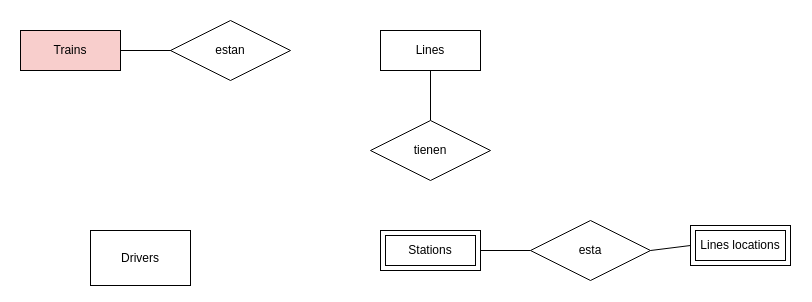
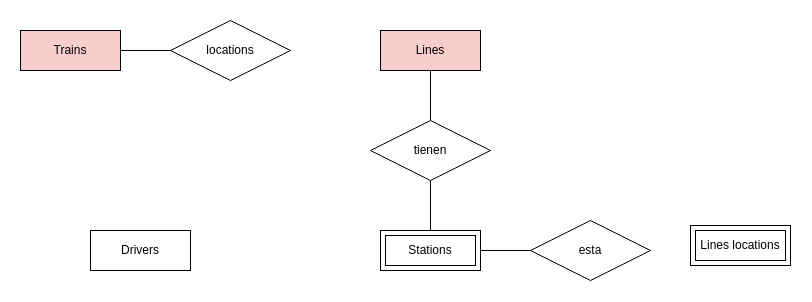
(231, 51) -> (231, 51)
(431, 51) -> (431, 51)
none -> (431, 206)
(671, 248) -> none
(141, 258) -> (141, 251)
